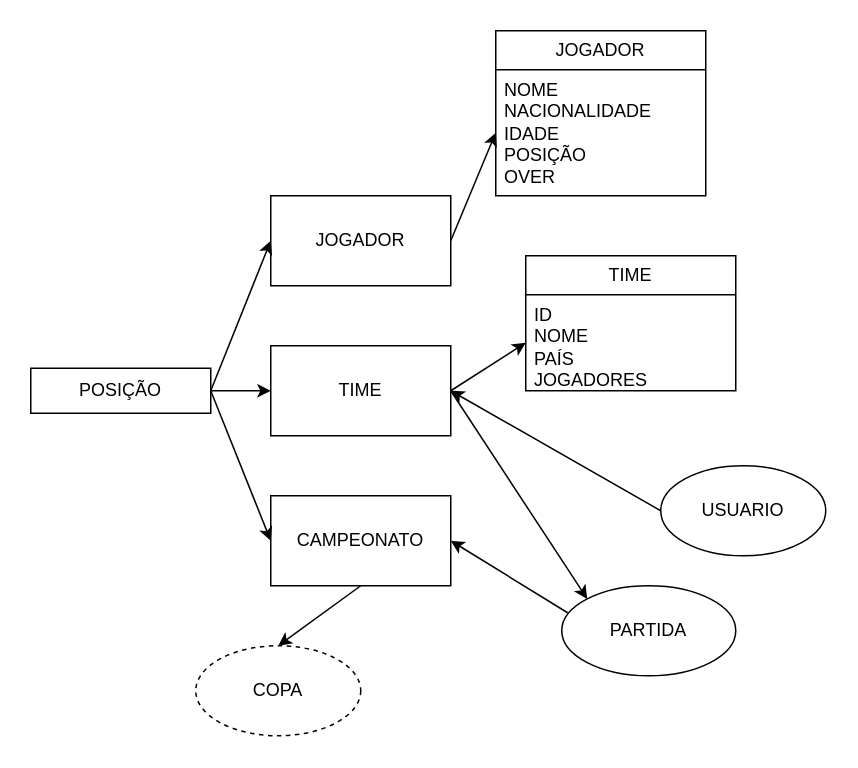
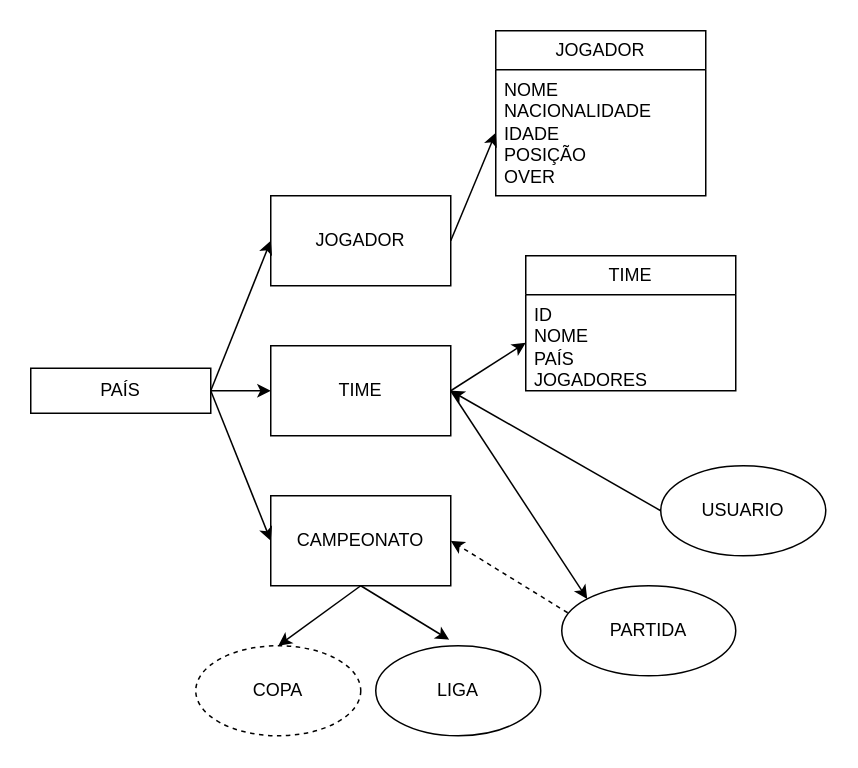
(121, 391) -> (121, 391)
(512, 578) -> (512, 578)
none -> (401, 610)
none -> (458, 691)
